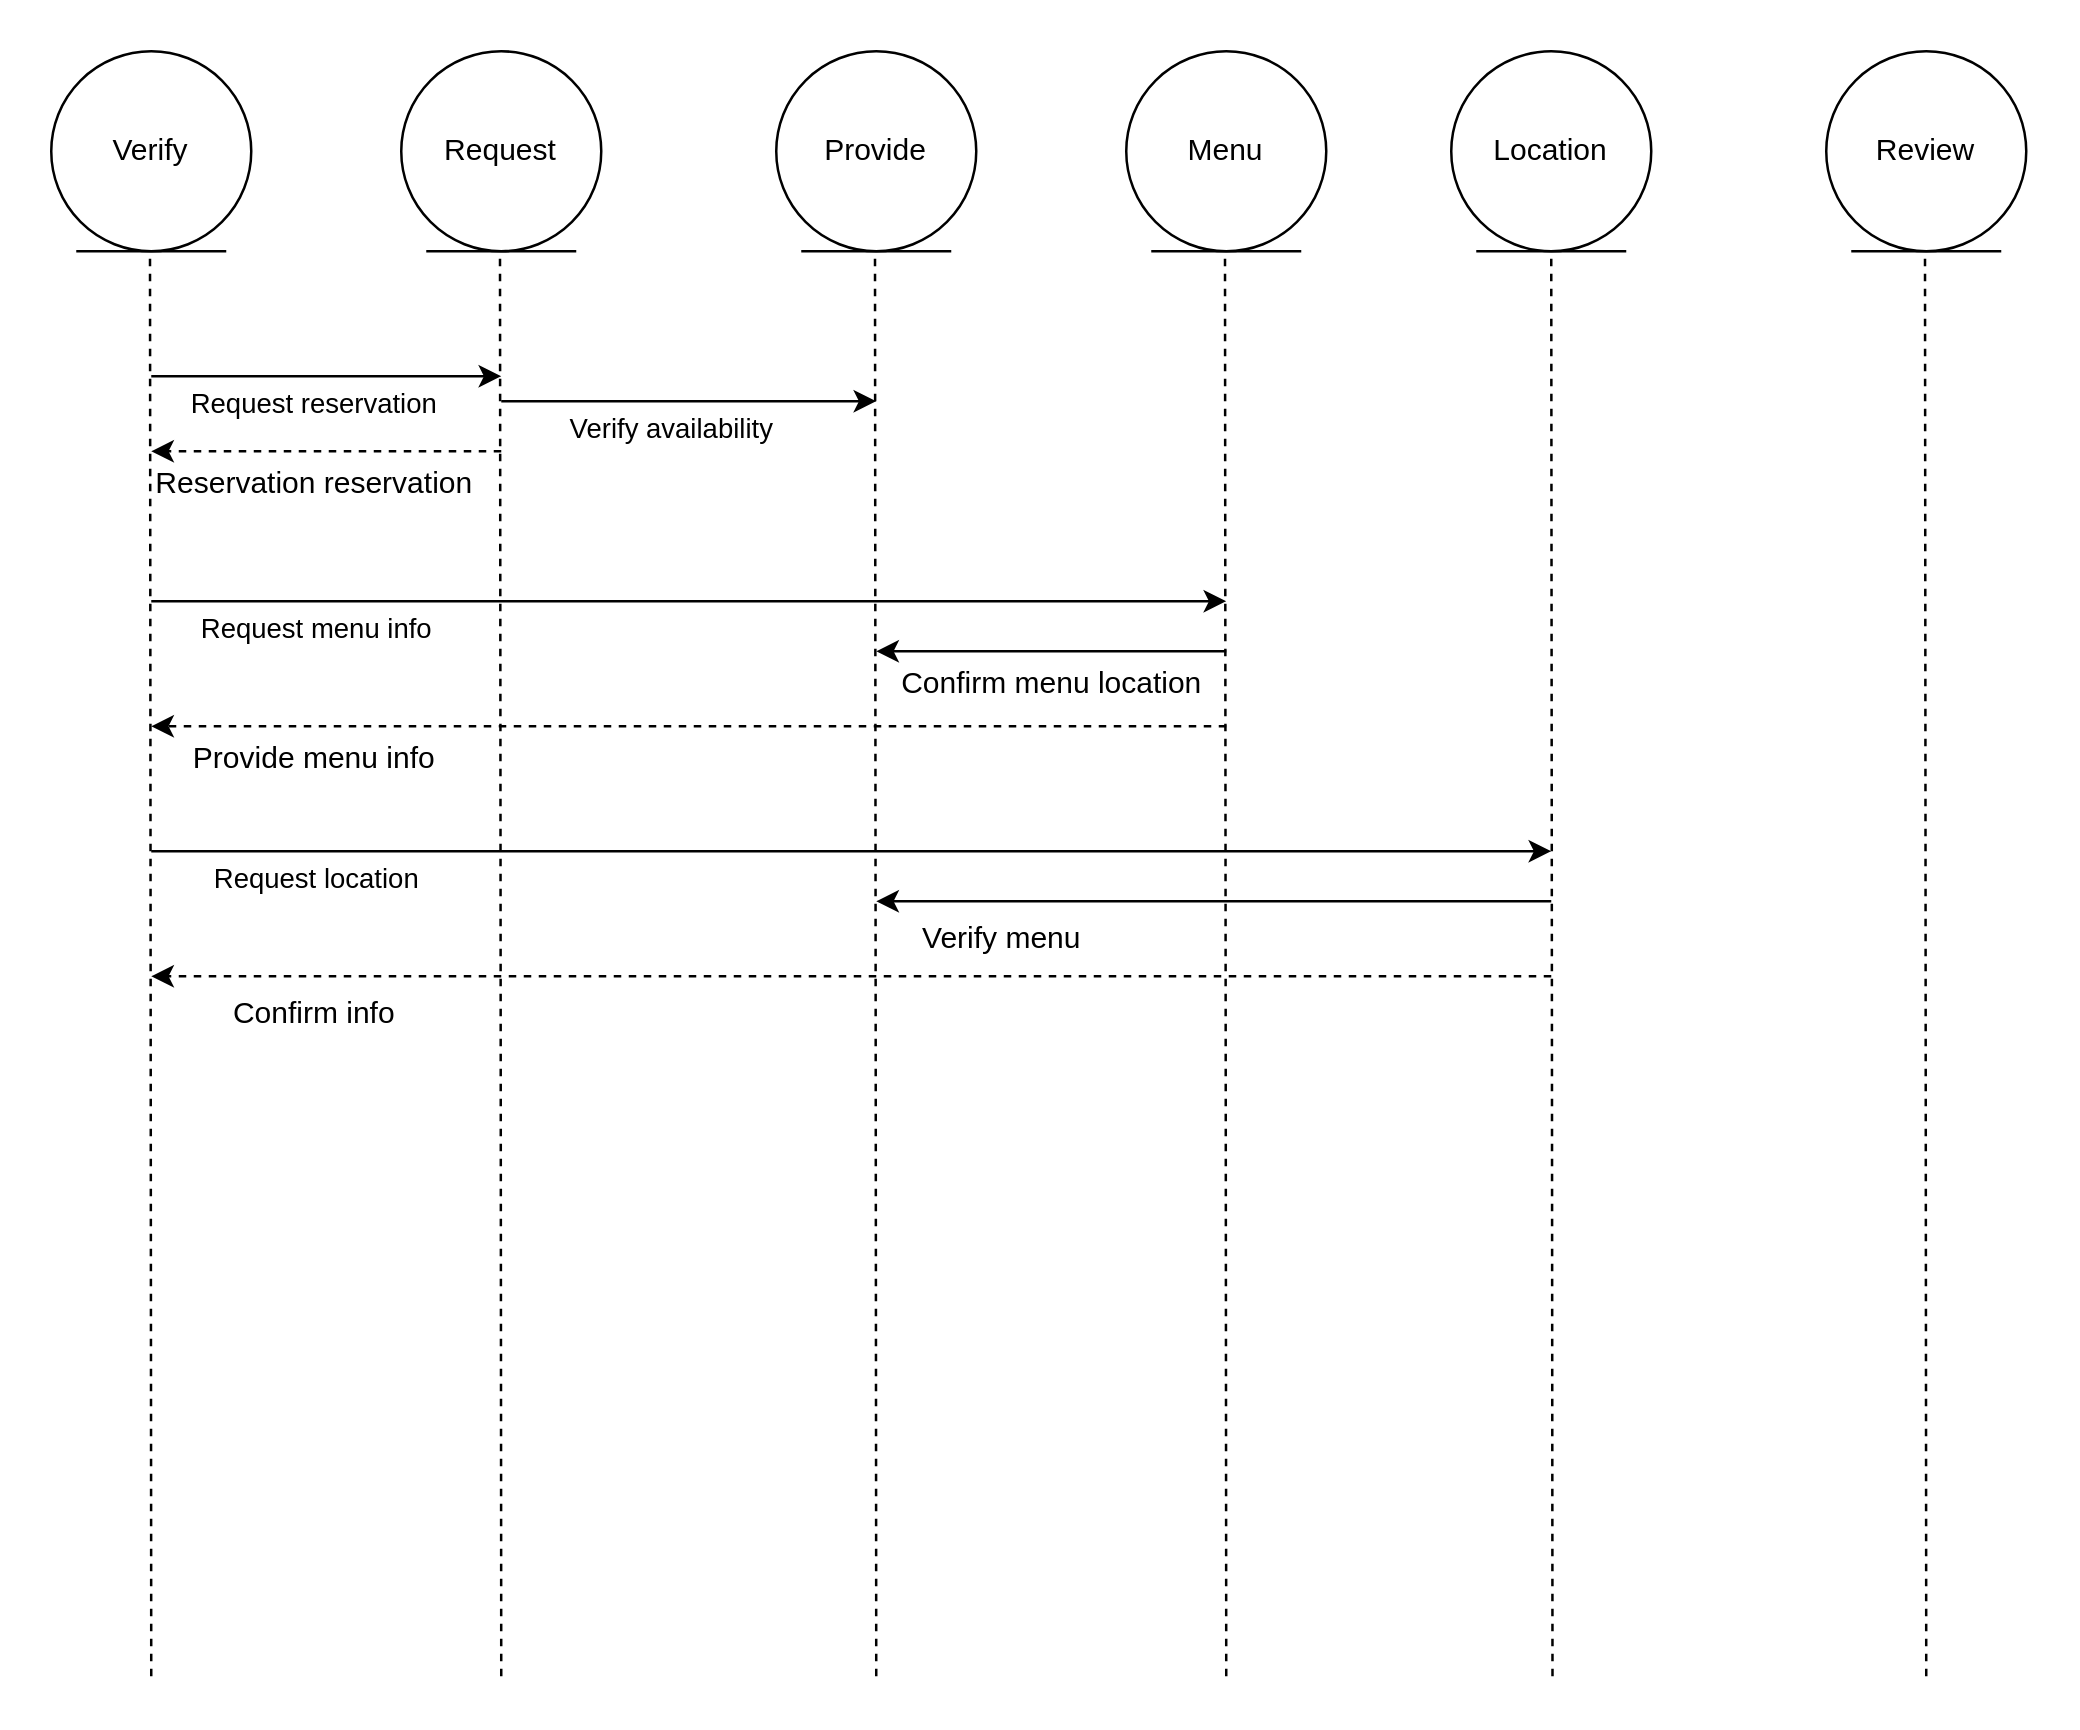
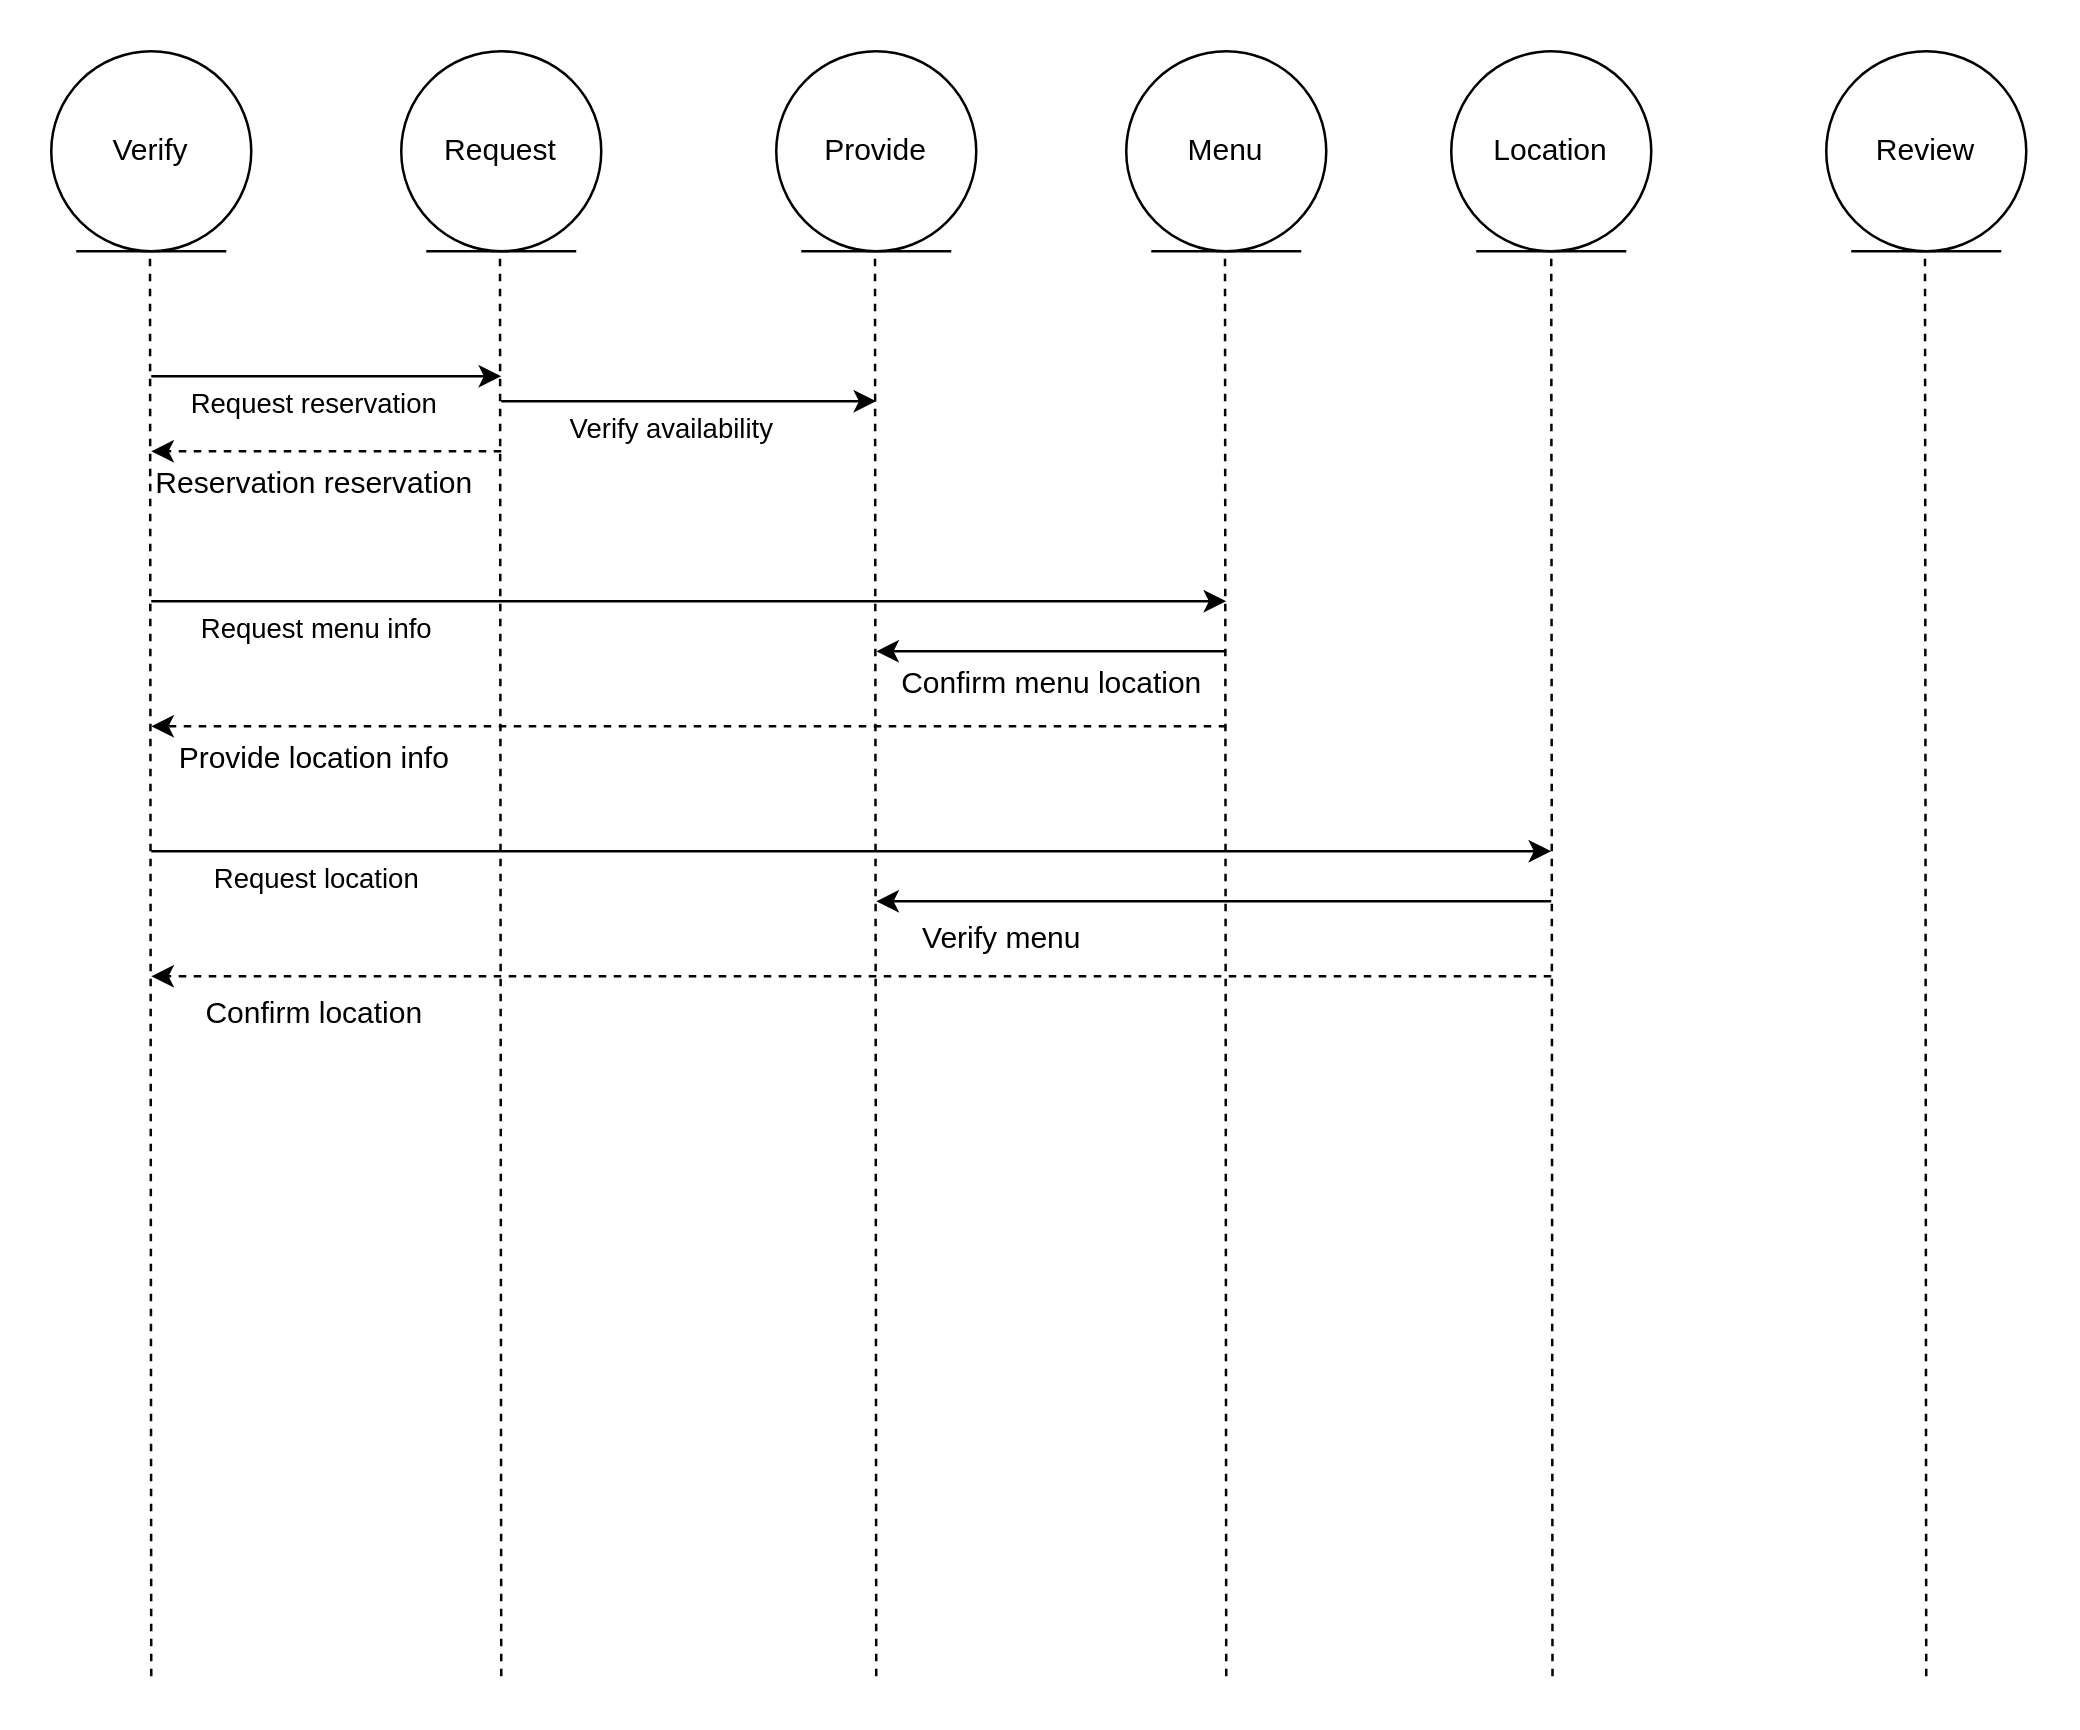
(315, 776) -> (315, 776)
(315, 1014) -> (315, 1014)
